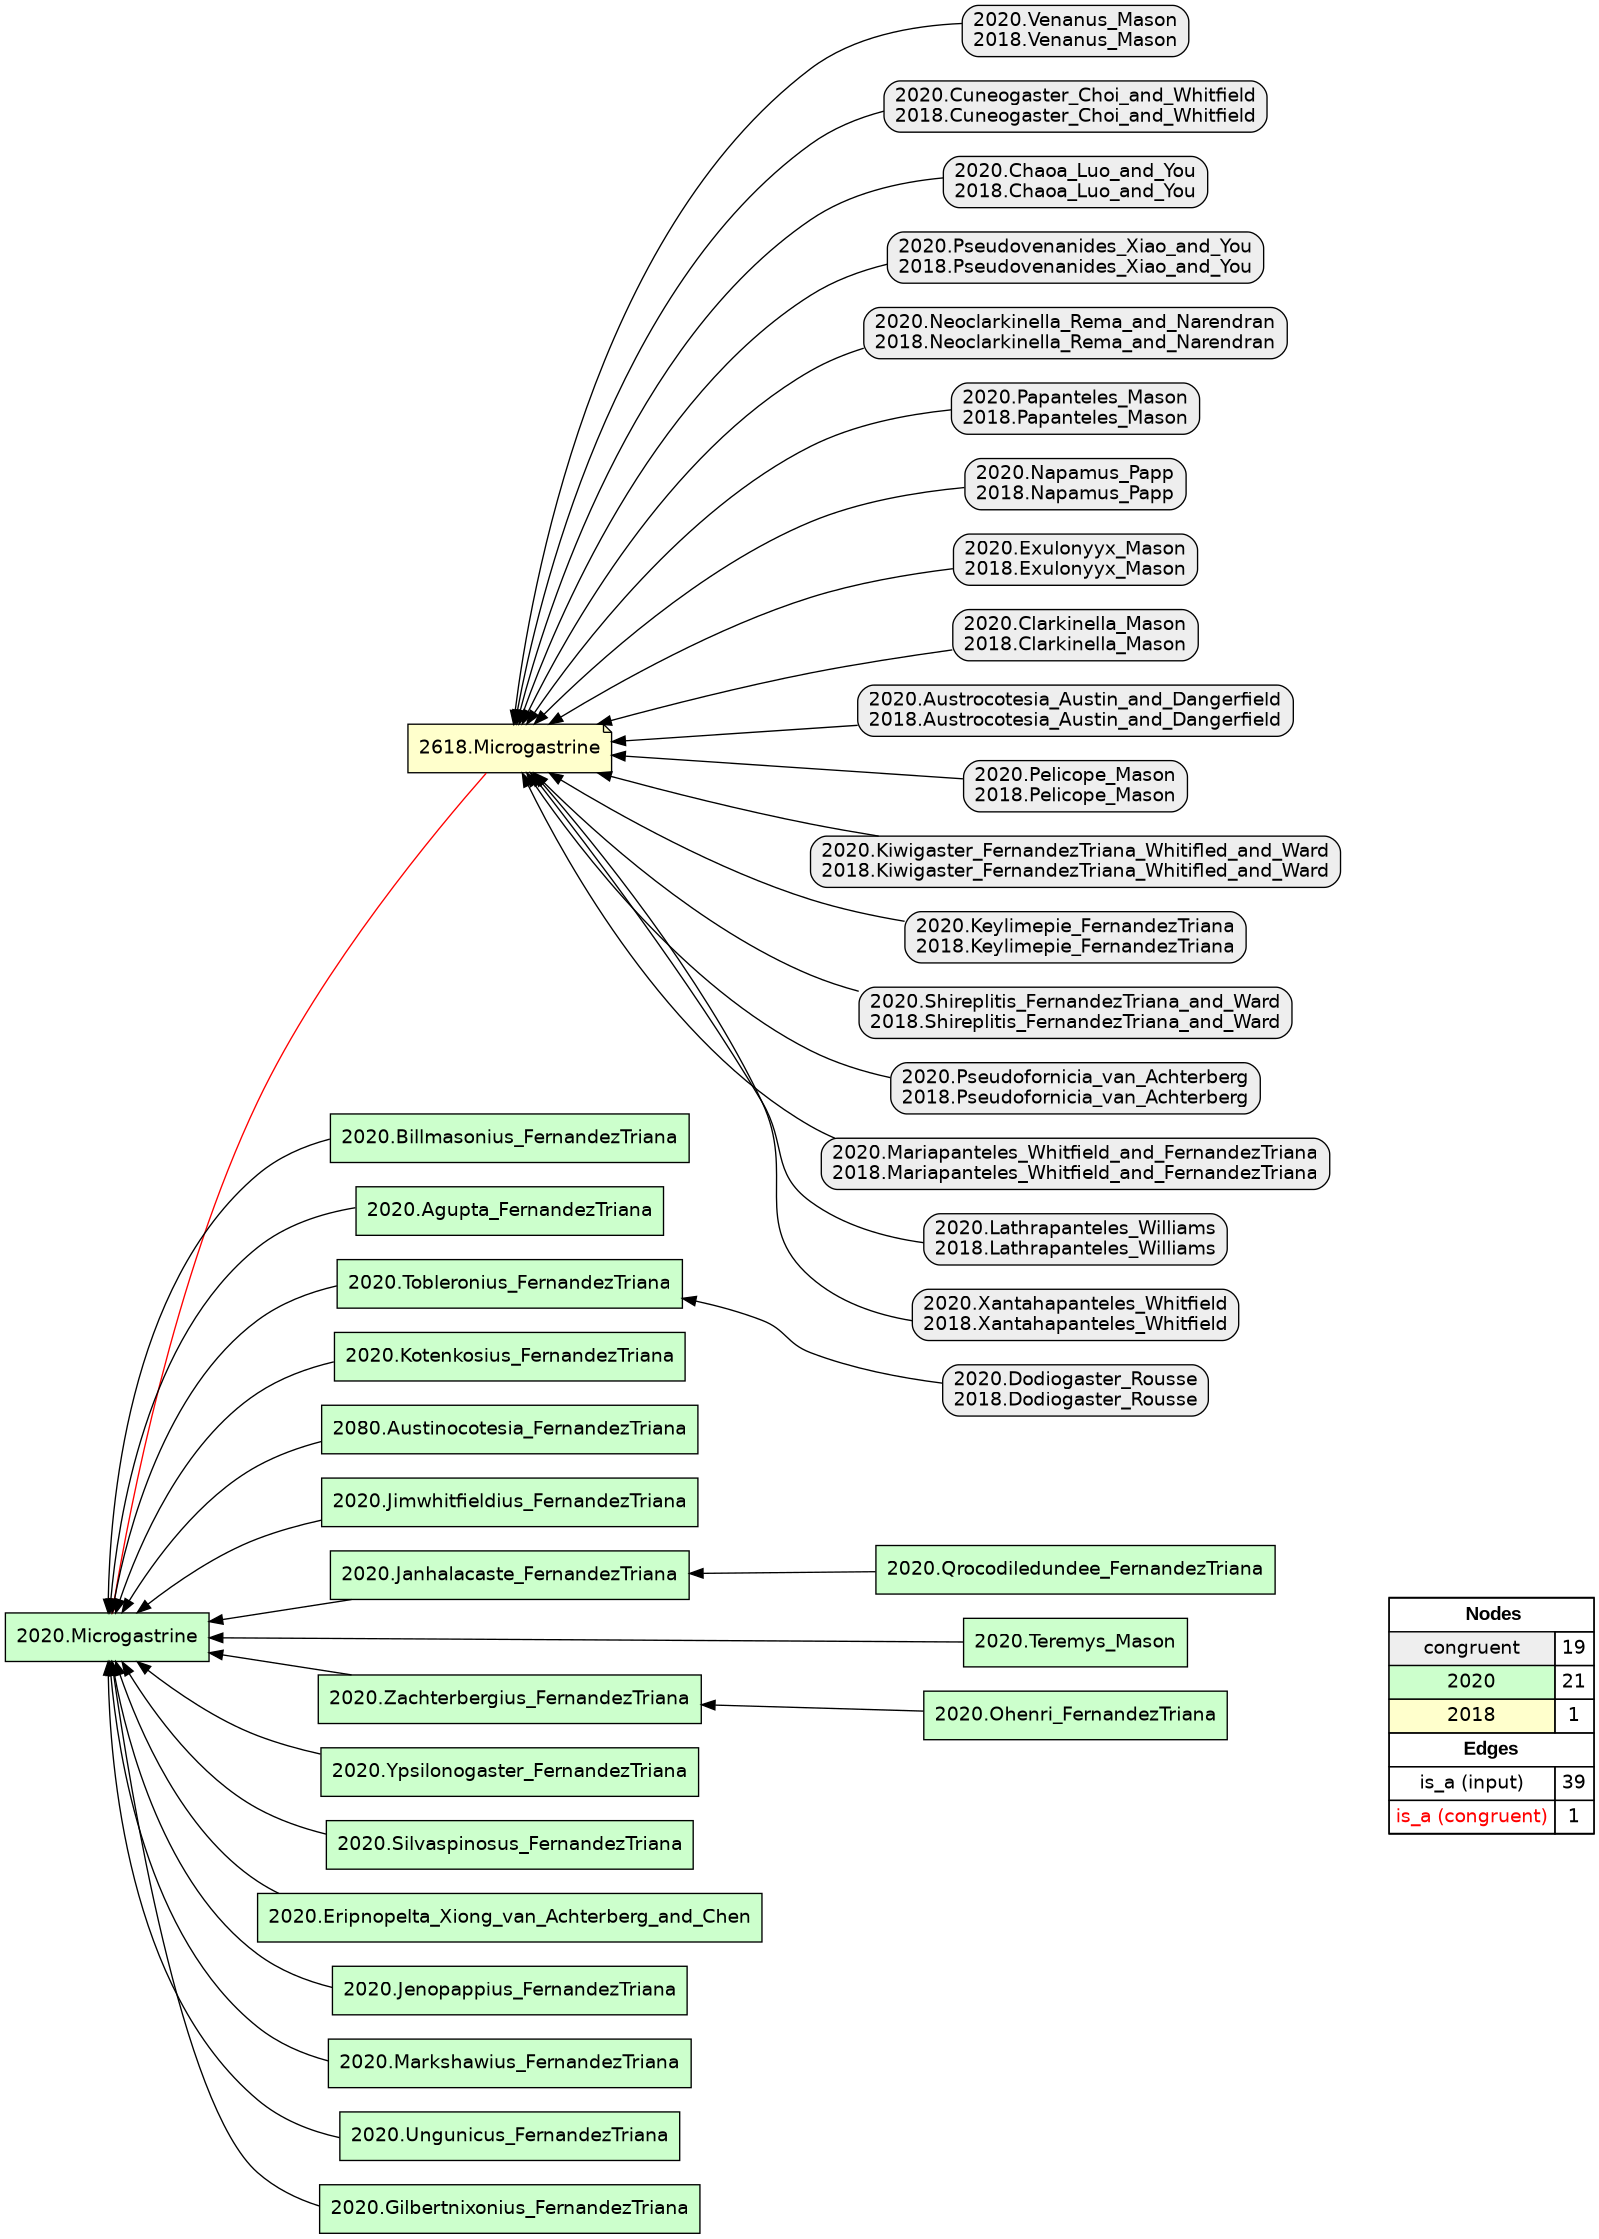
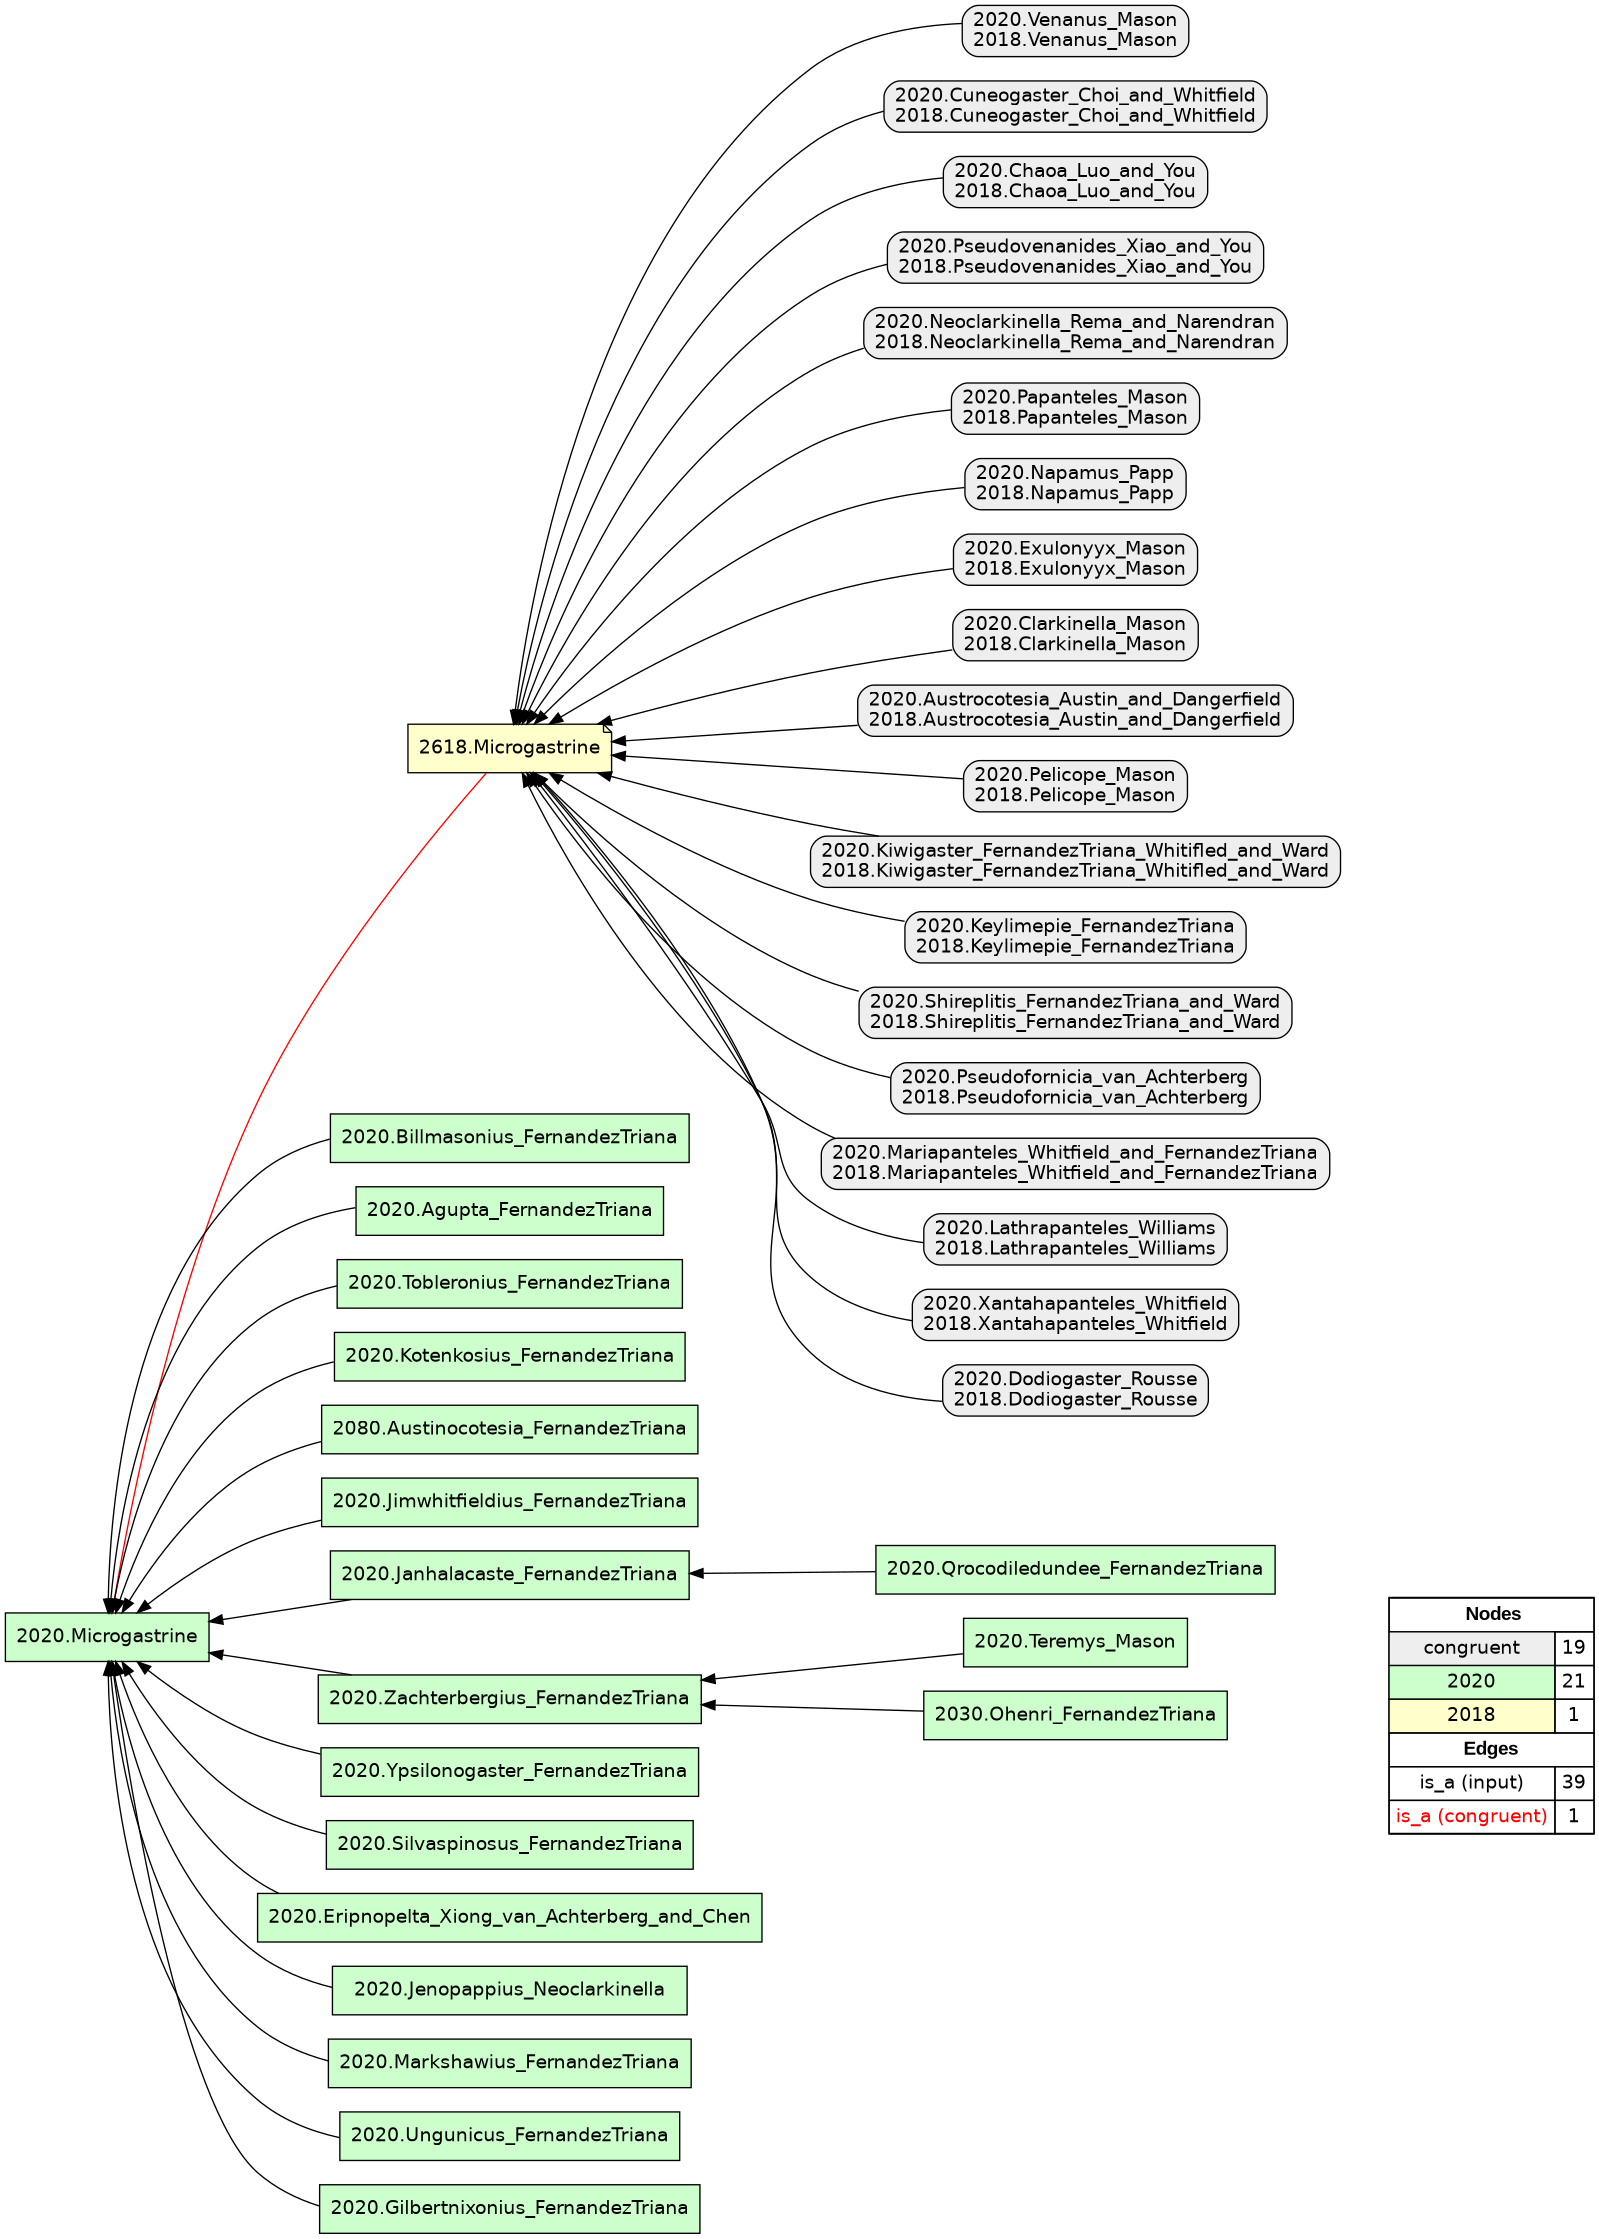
(814, 1354) -> (772, 1249)
(593, 1640) -> (839, 1666)
(1076, 1715) -> (1076, 1715)
(510, 1991) -> (510, 1991)
